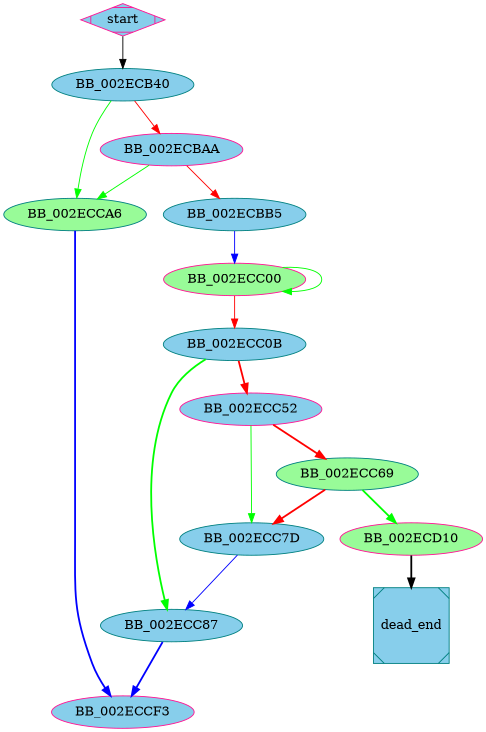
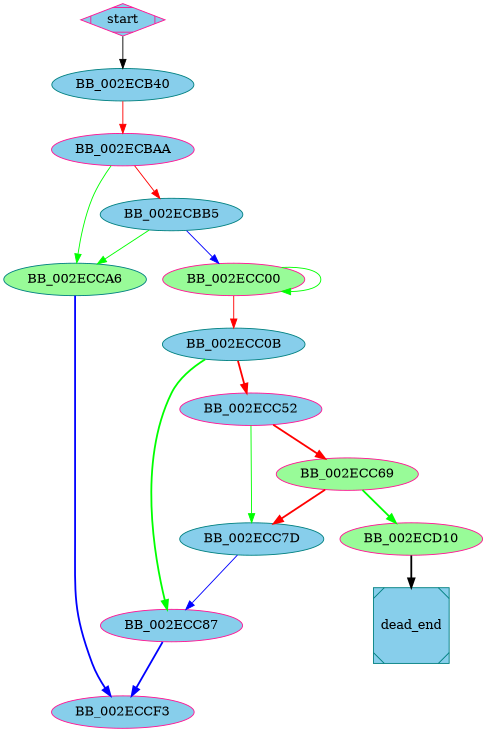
(89, 143) -> (127, 245)
(347, 474) -> (347, 474)
(172, 626) -> (172, 626)
